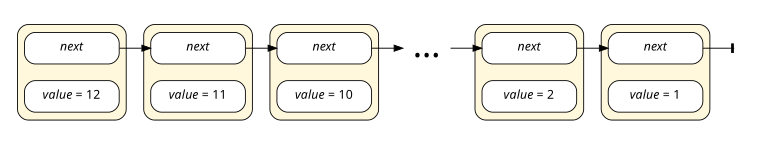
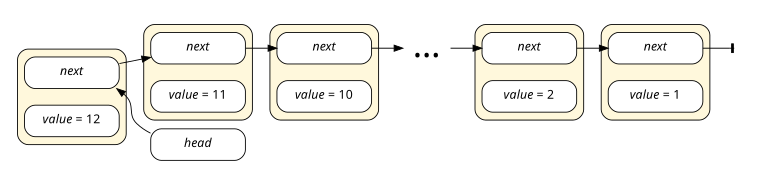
none -> (198, 145)
